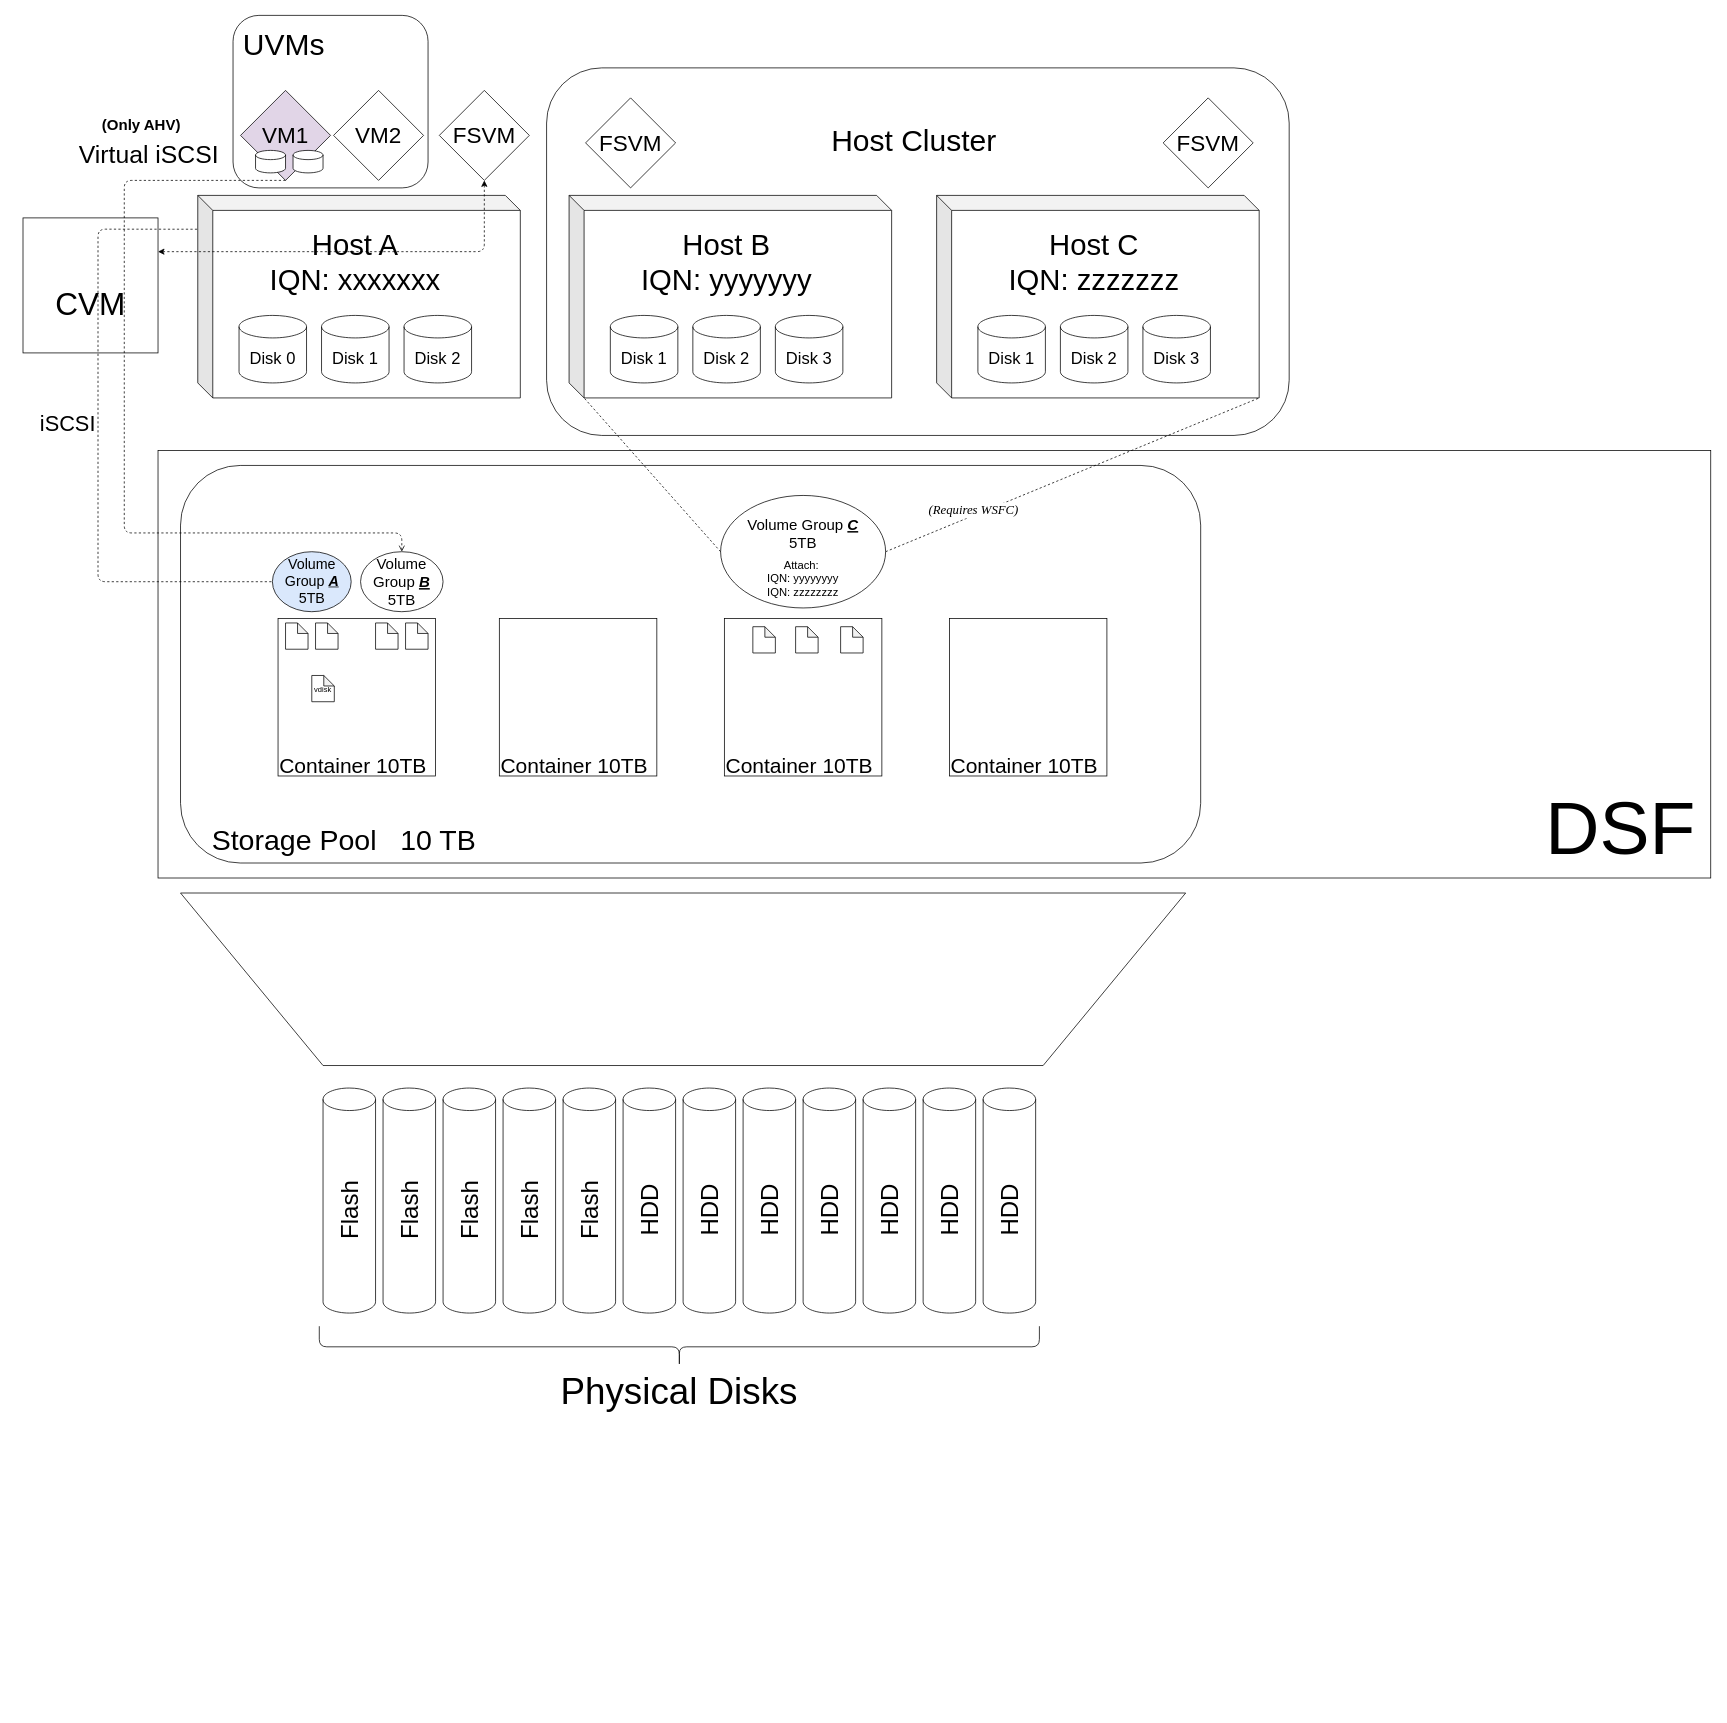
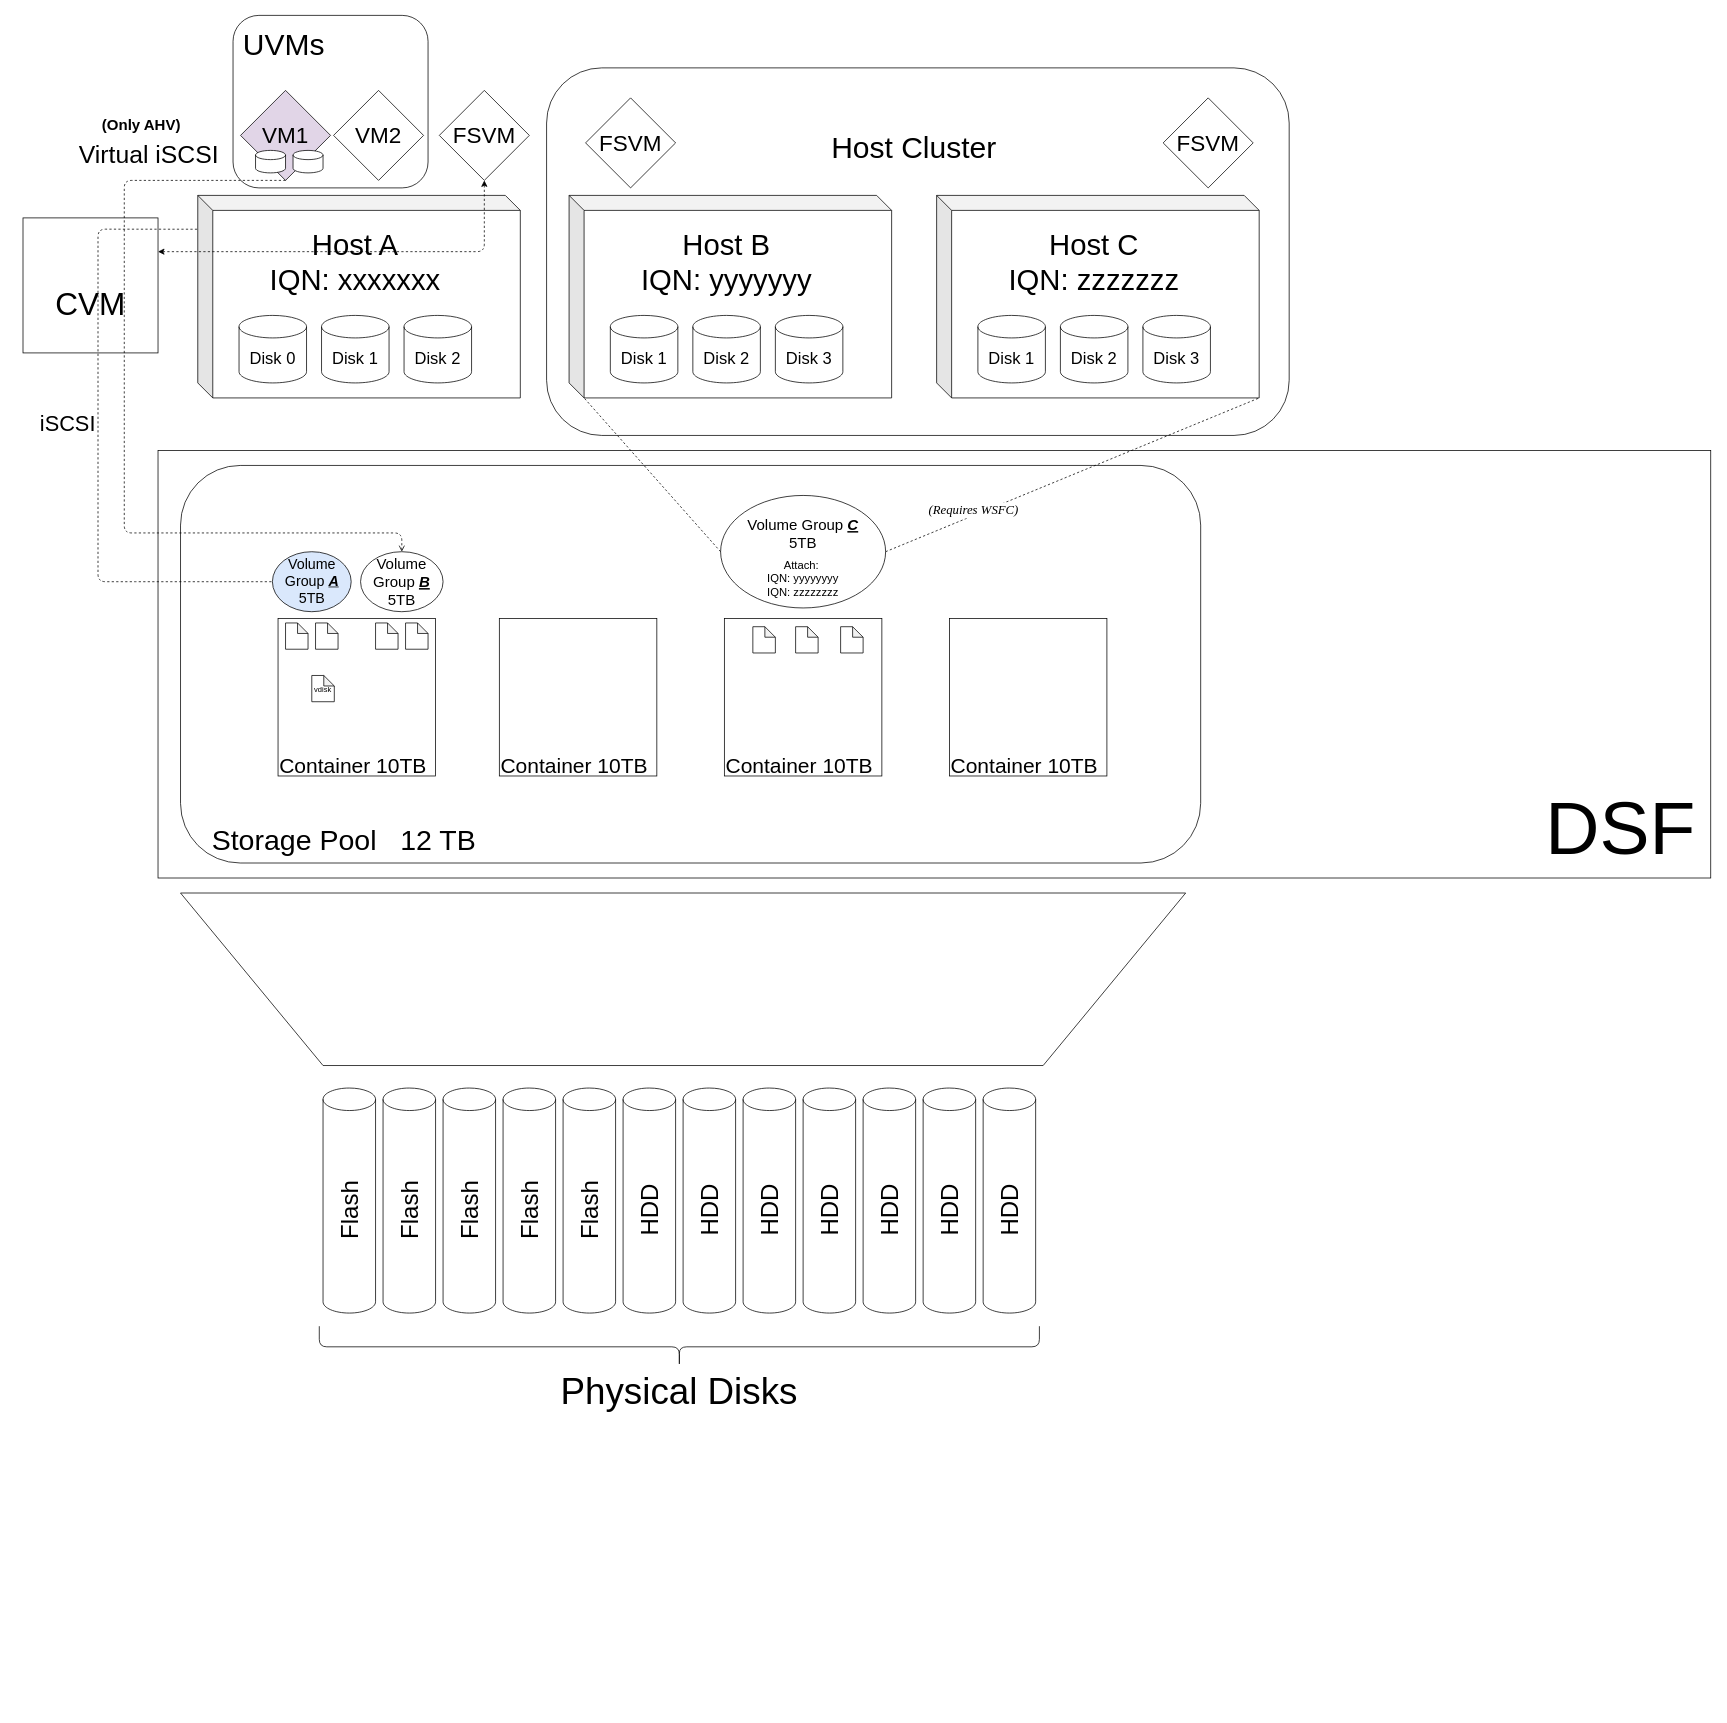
(918, 140) -> (918, 147)
(258, 840) -> (258, 840)
